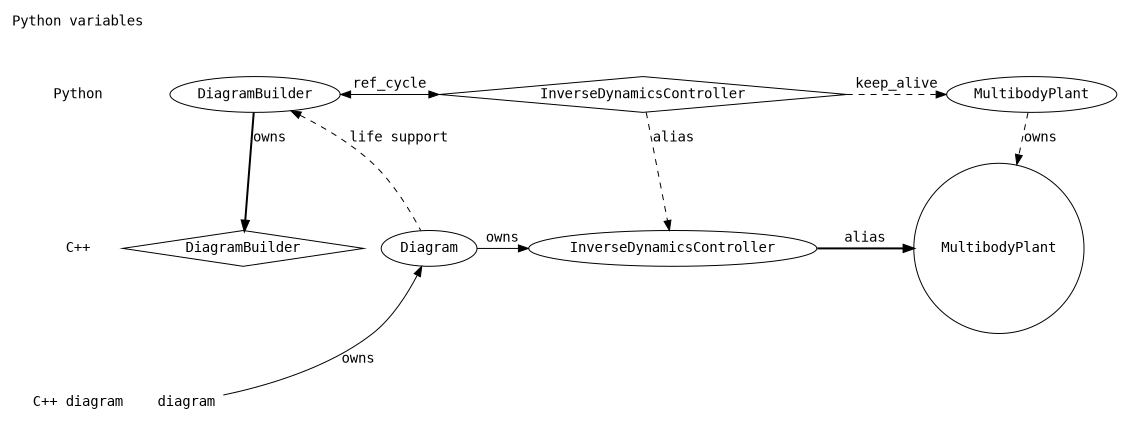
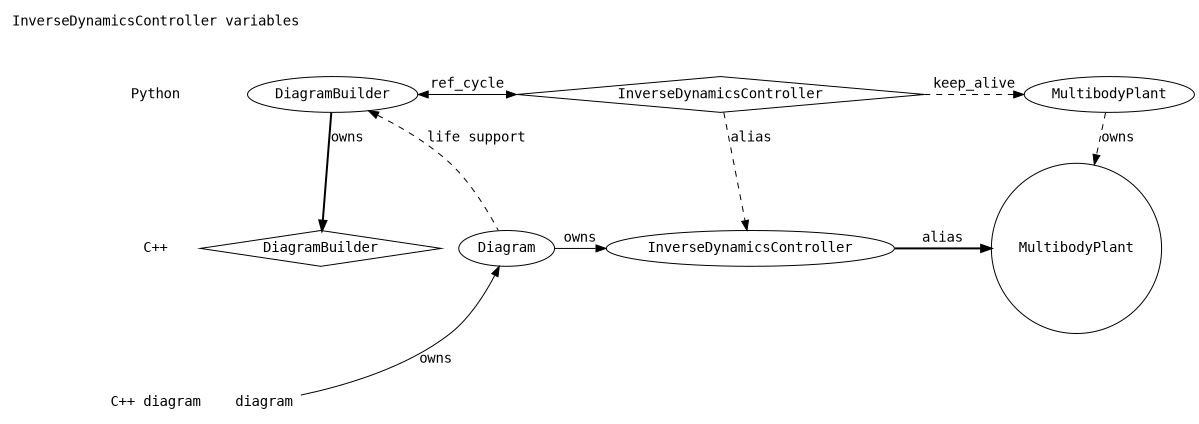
(78, 22) -> (156, 22)
